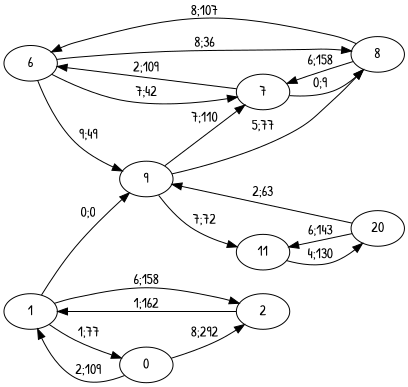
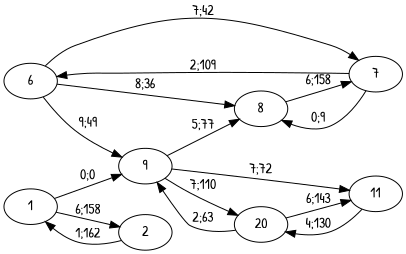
(208, 18) -> none
(201, 138) -> (196, 196)
(146, 365) -> none
